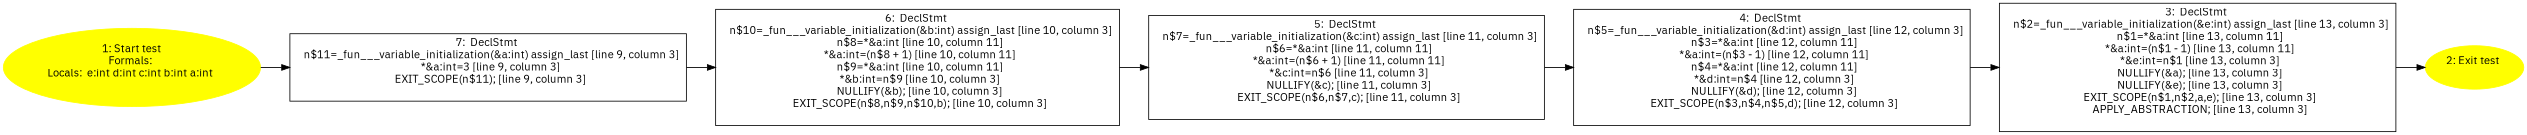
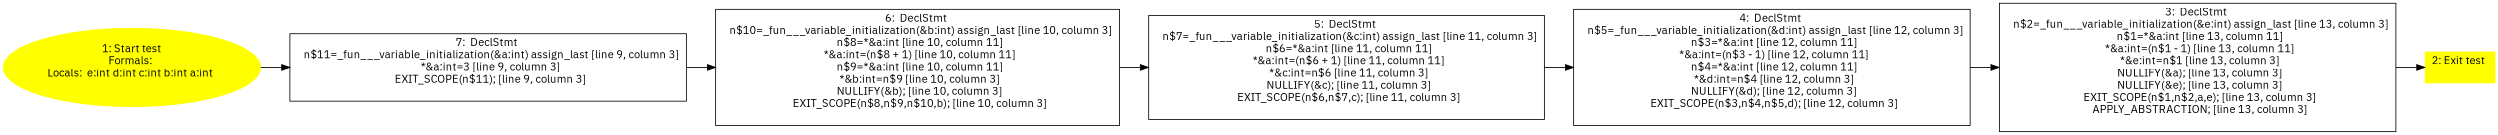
(2475, 67) -> (2460, 67)
